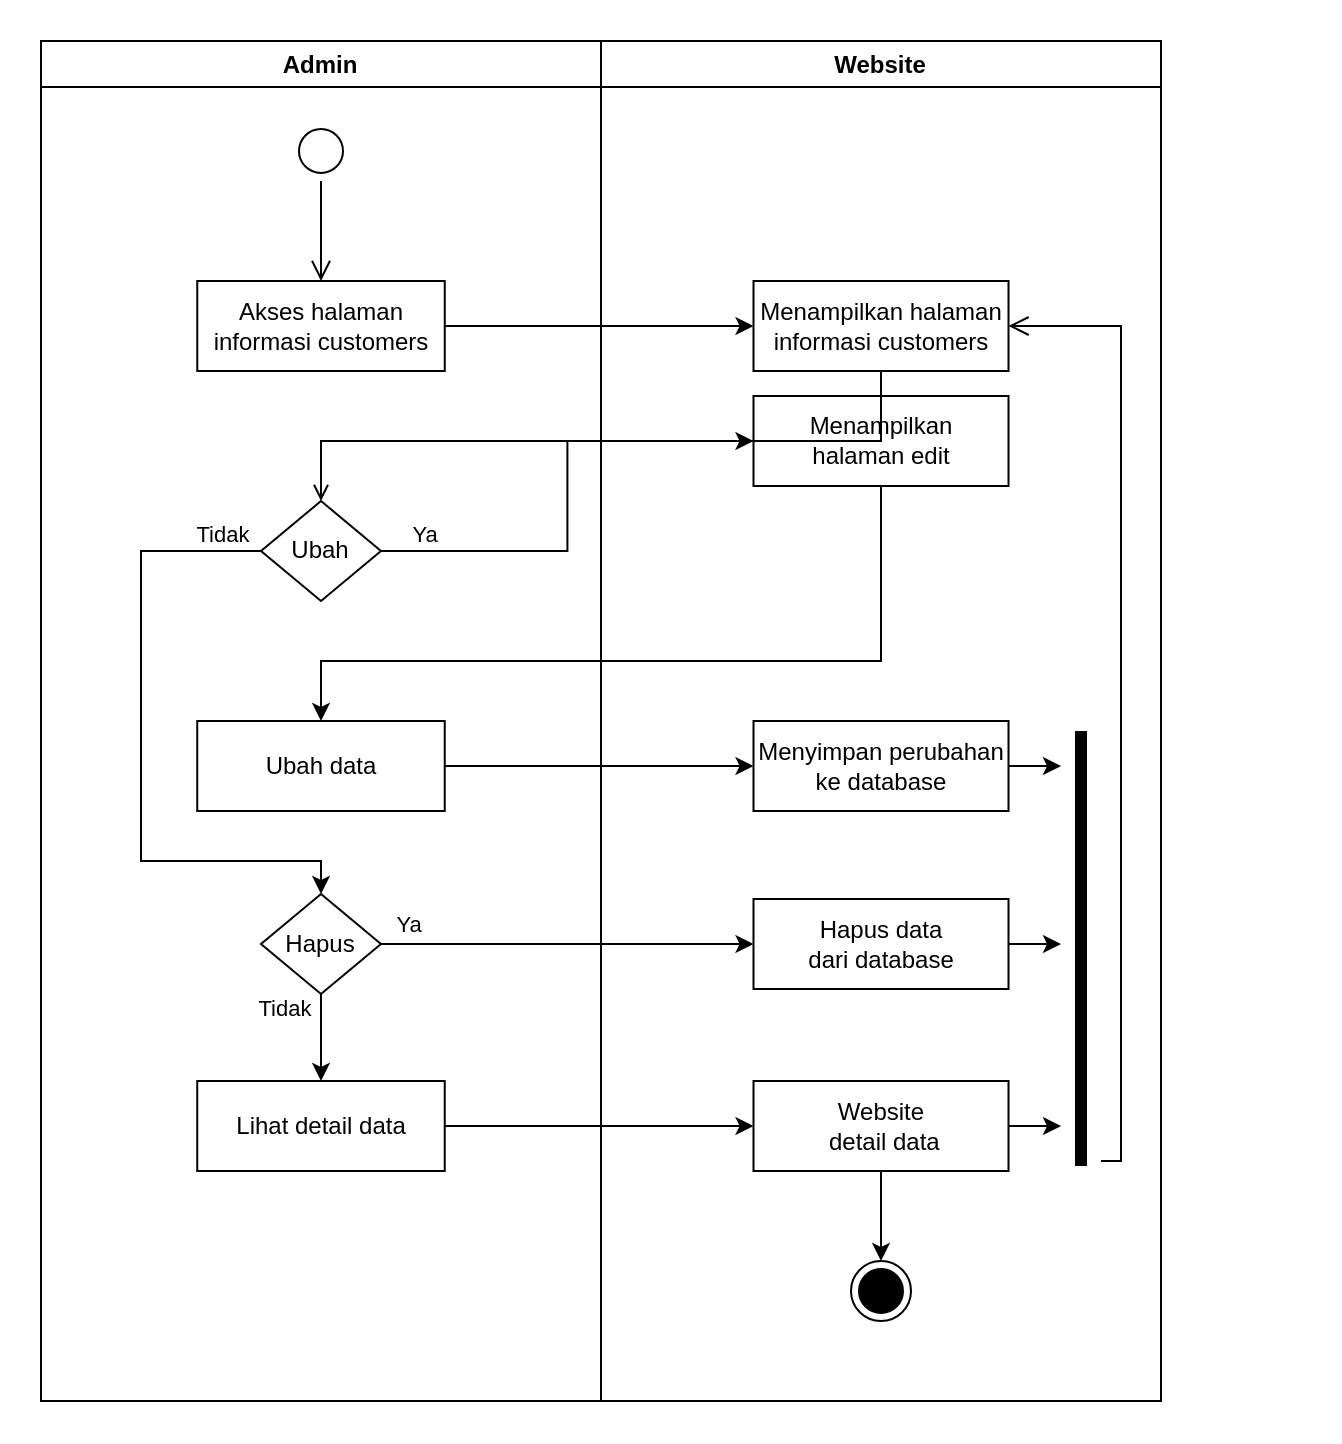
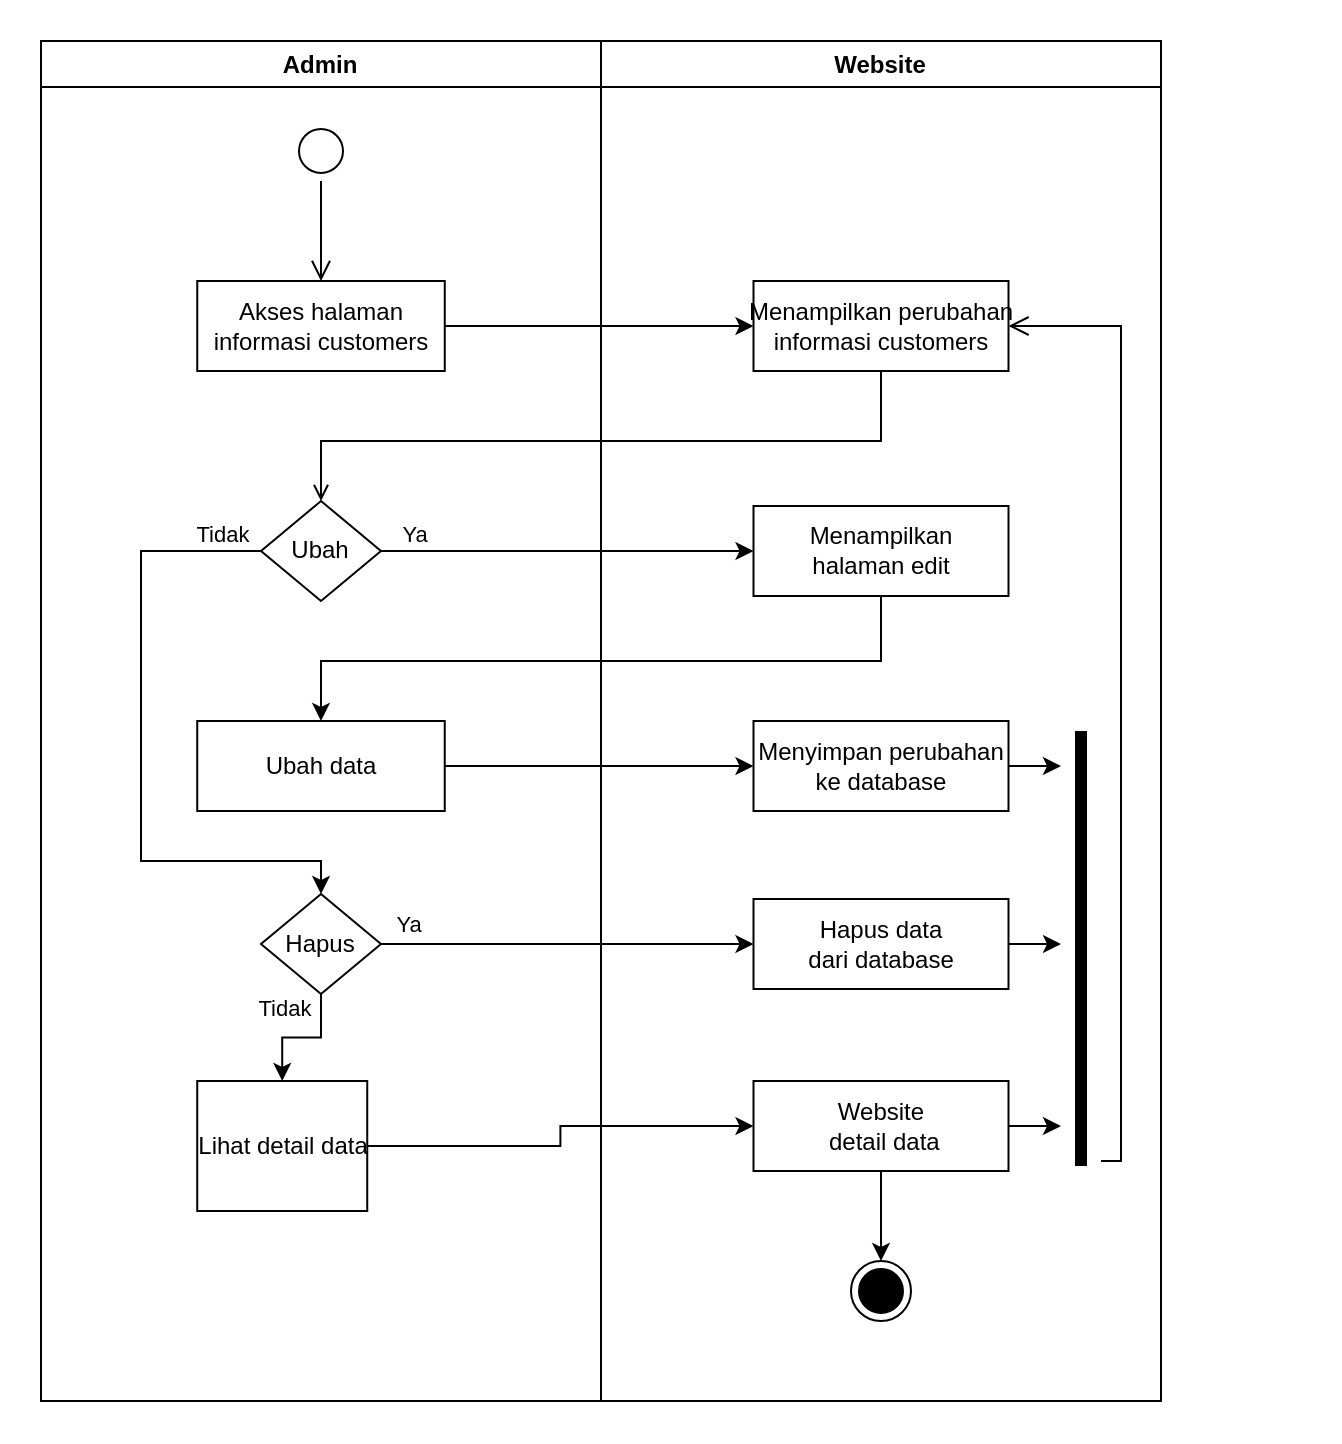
(882, 327) -> (882, 327)
(881, 441) -> (881, 551)
(321, 1126) -> (282, 1146)
